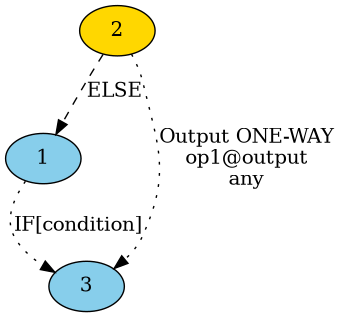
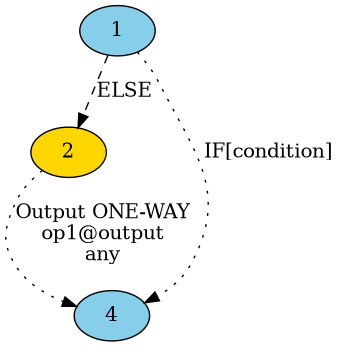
(82, 88) -> (96, 85)
(87, 286) -> (112, 316)
